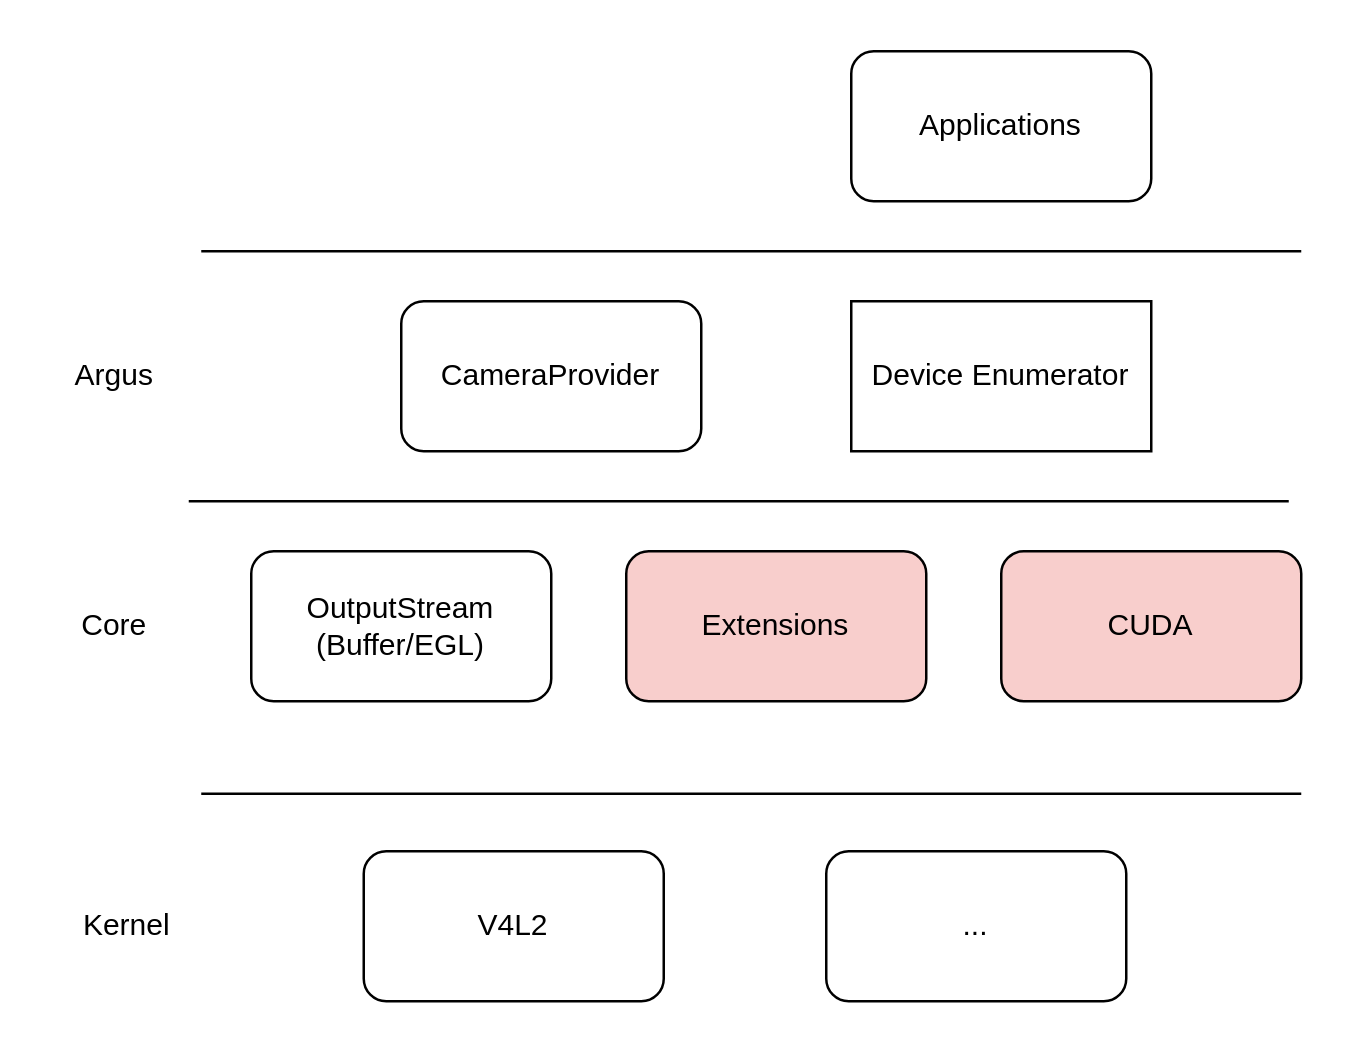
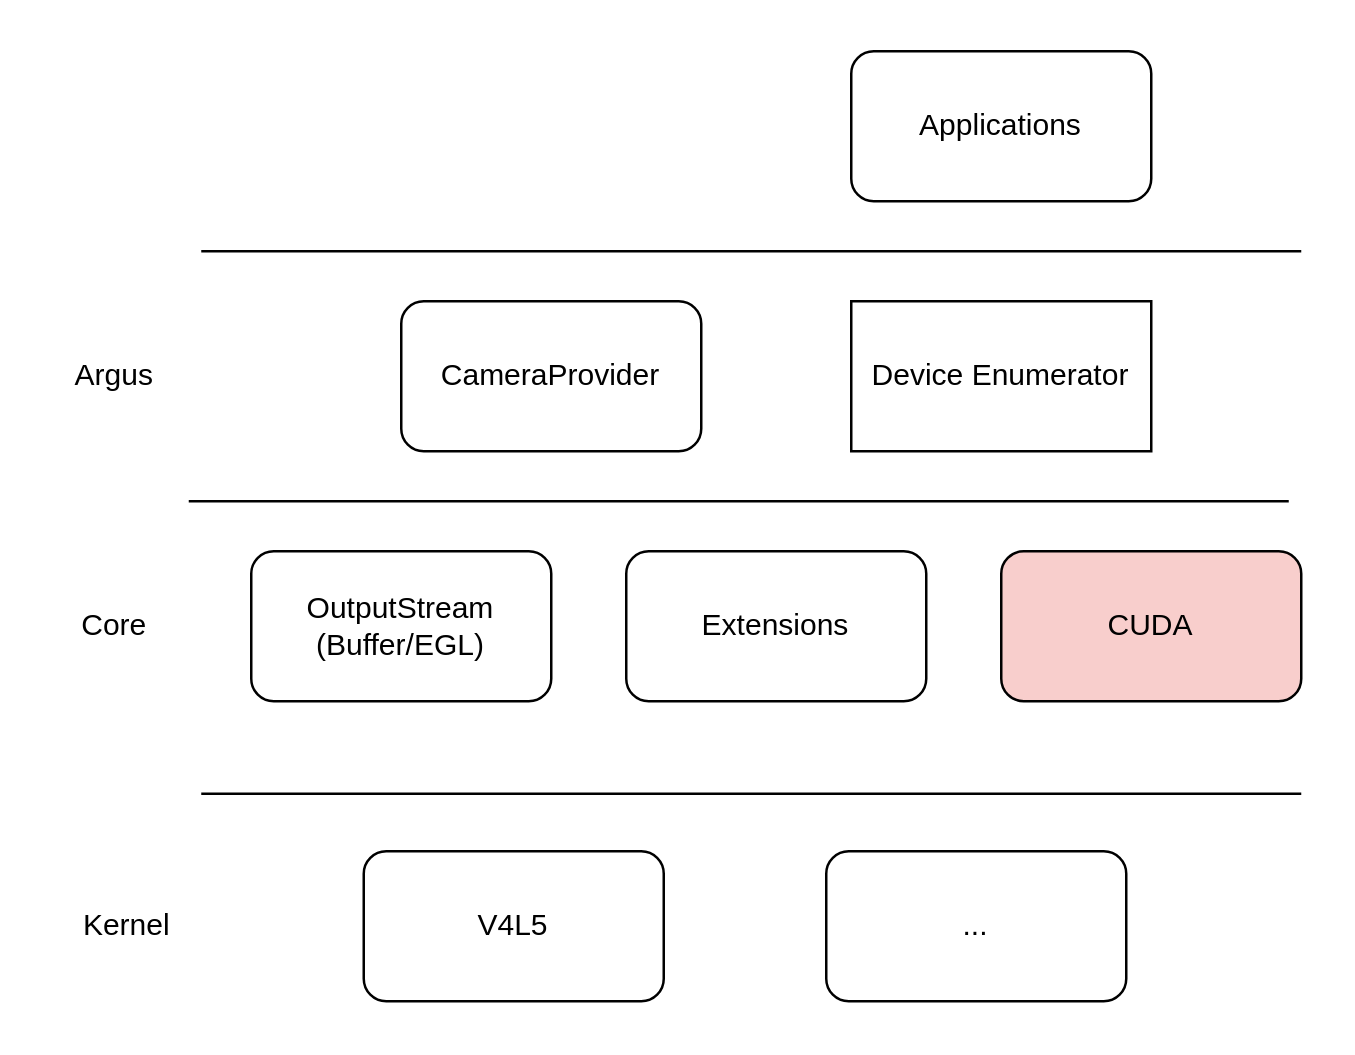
(776, 626) -> (776, 626)
(514, 926) -> (514, 926)
